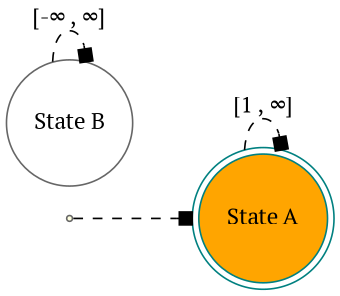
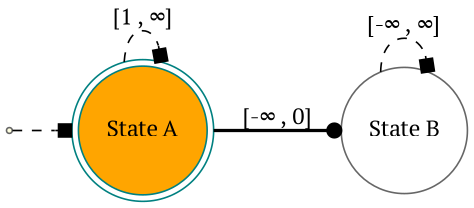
none -> (271, 130)
